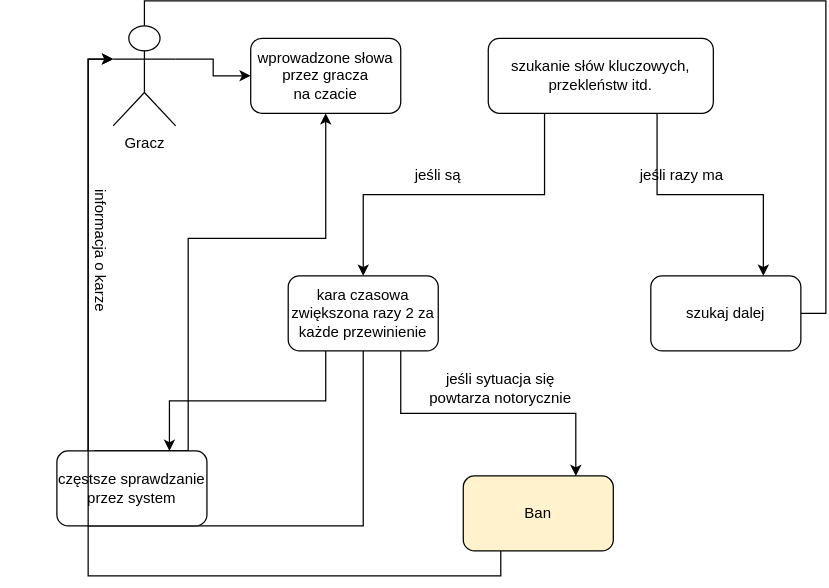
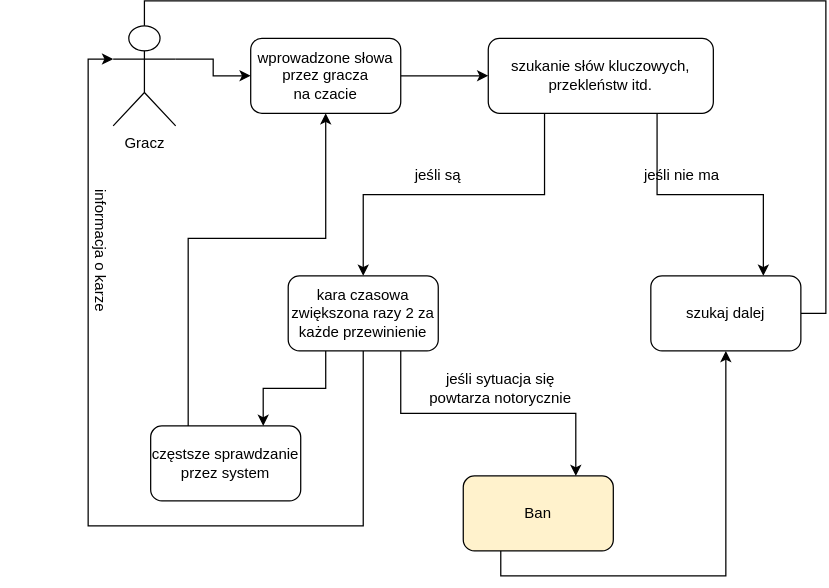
none -> (440, 76)
(682, 176) -> (682, 176)
(132, 488) -> (226, 463)
(271, 576) -> (720, 576)
